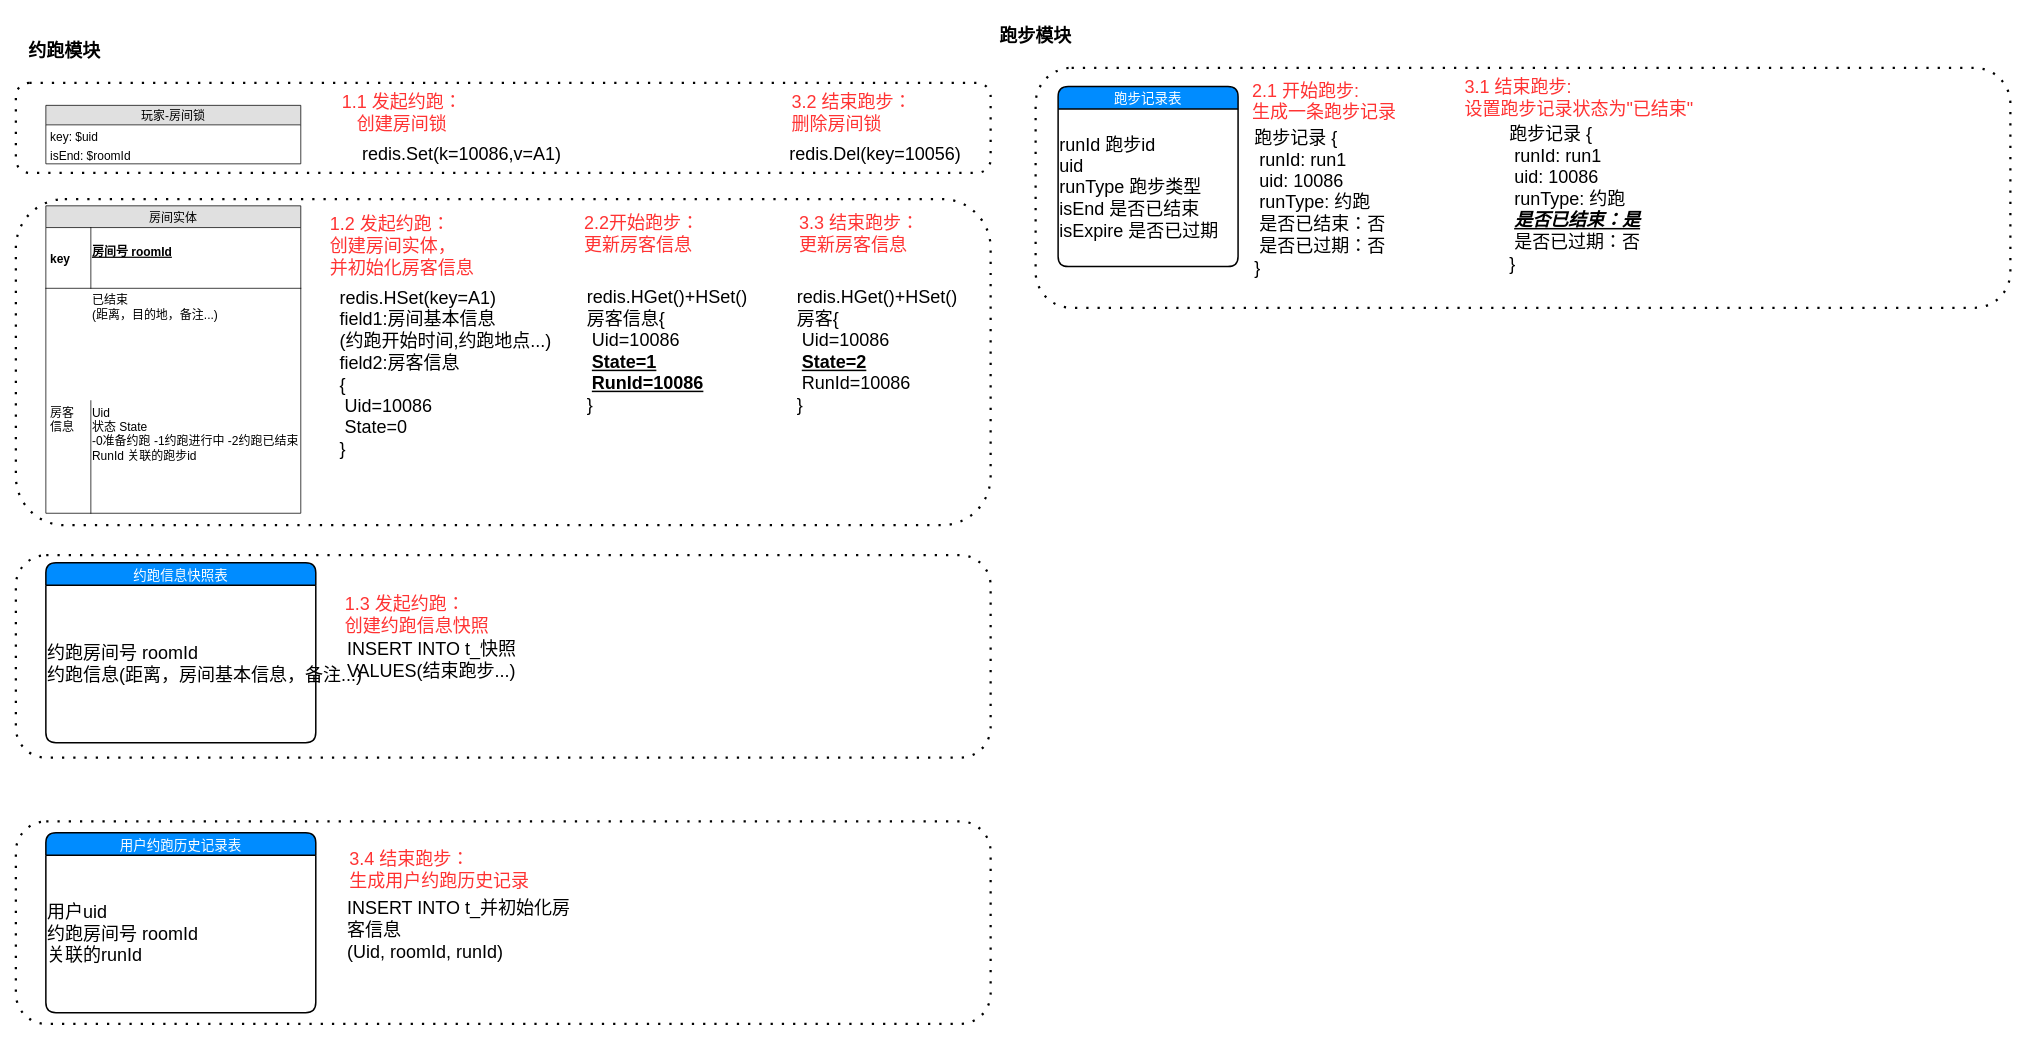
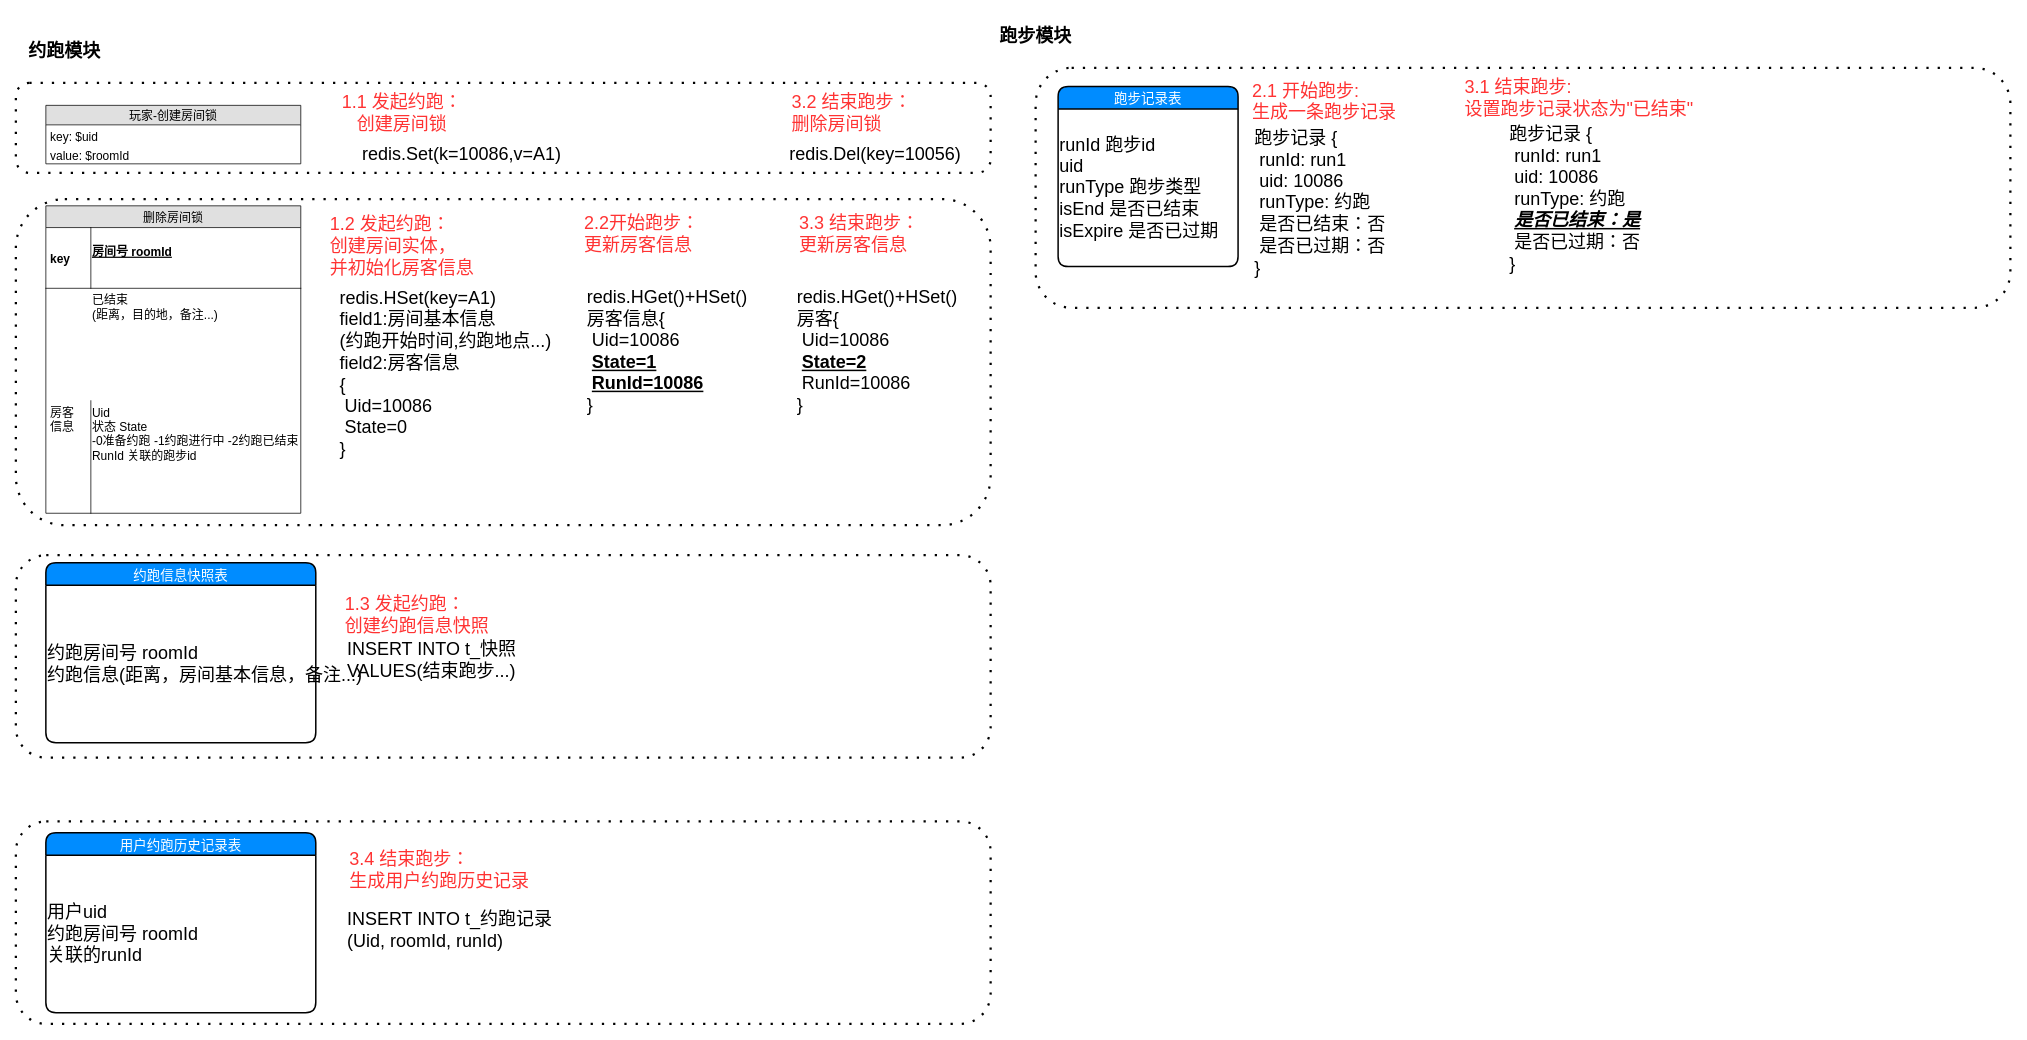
(173, 116) -> (173, 116)
(92, 157) -> (92, 157)
(173, 218) -> (173, 218)
(462, 930) -> (449, 930)
